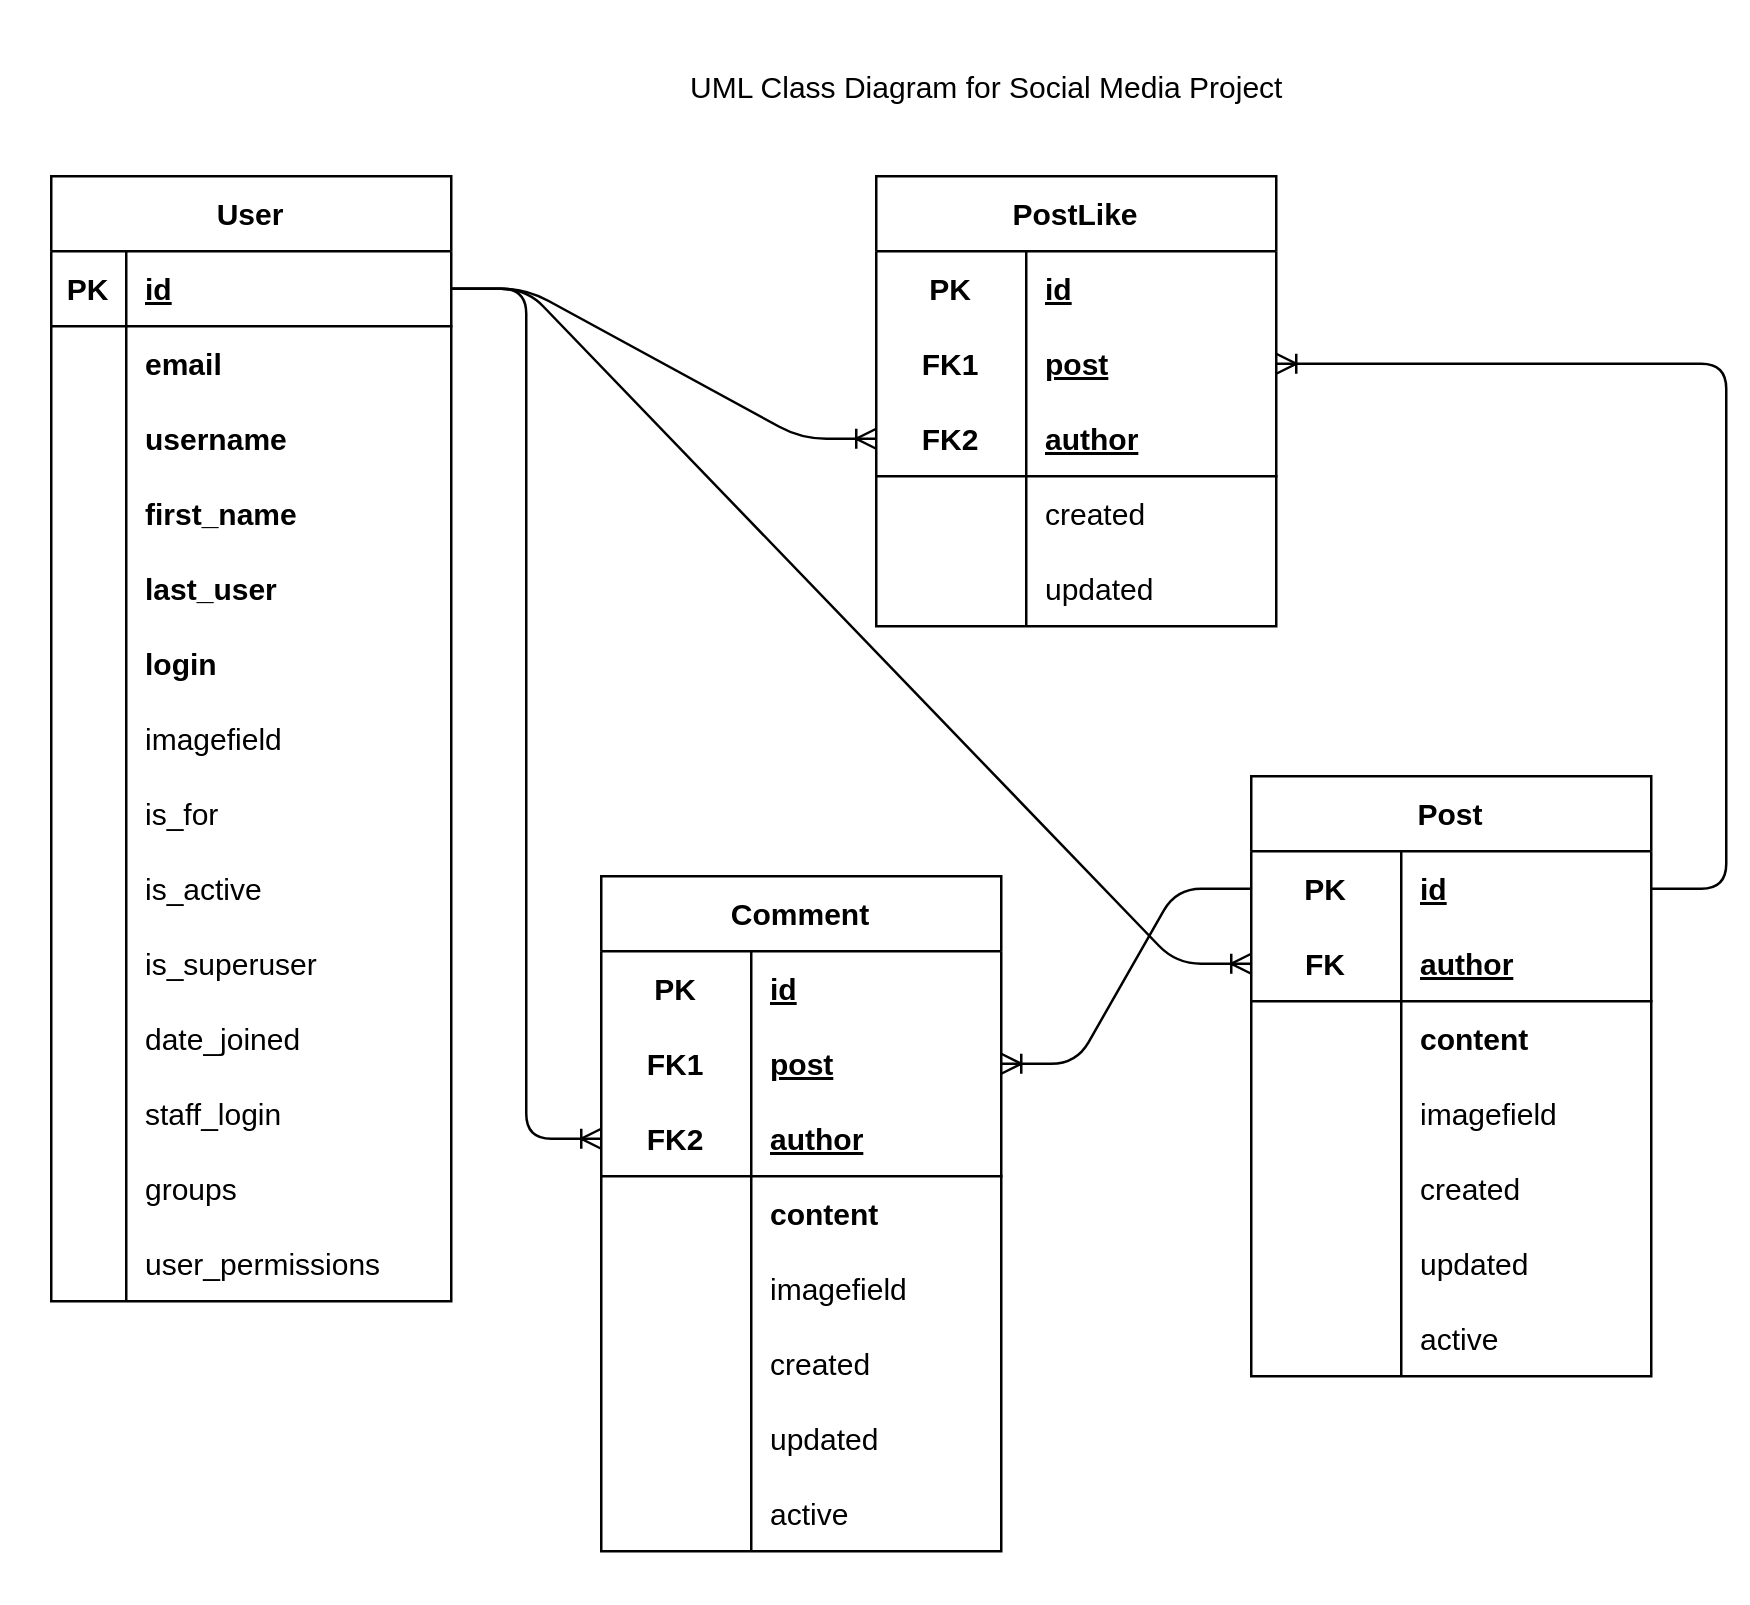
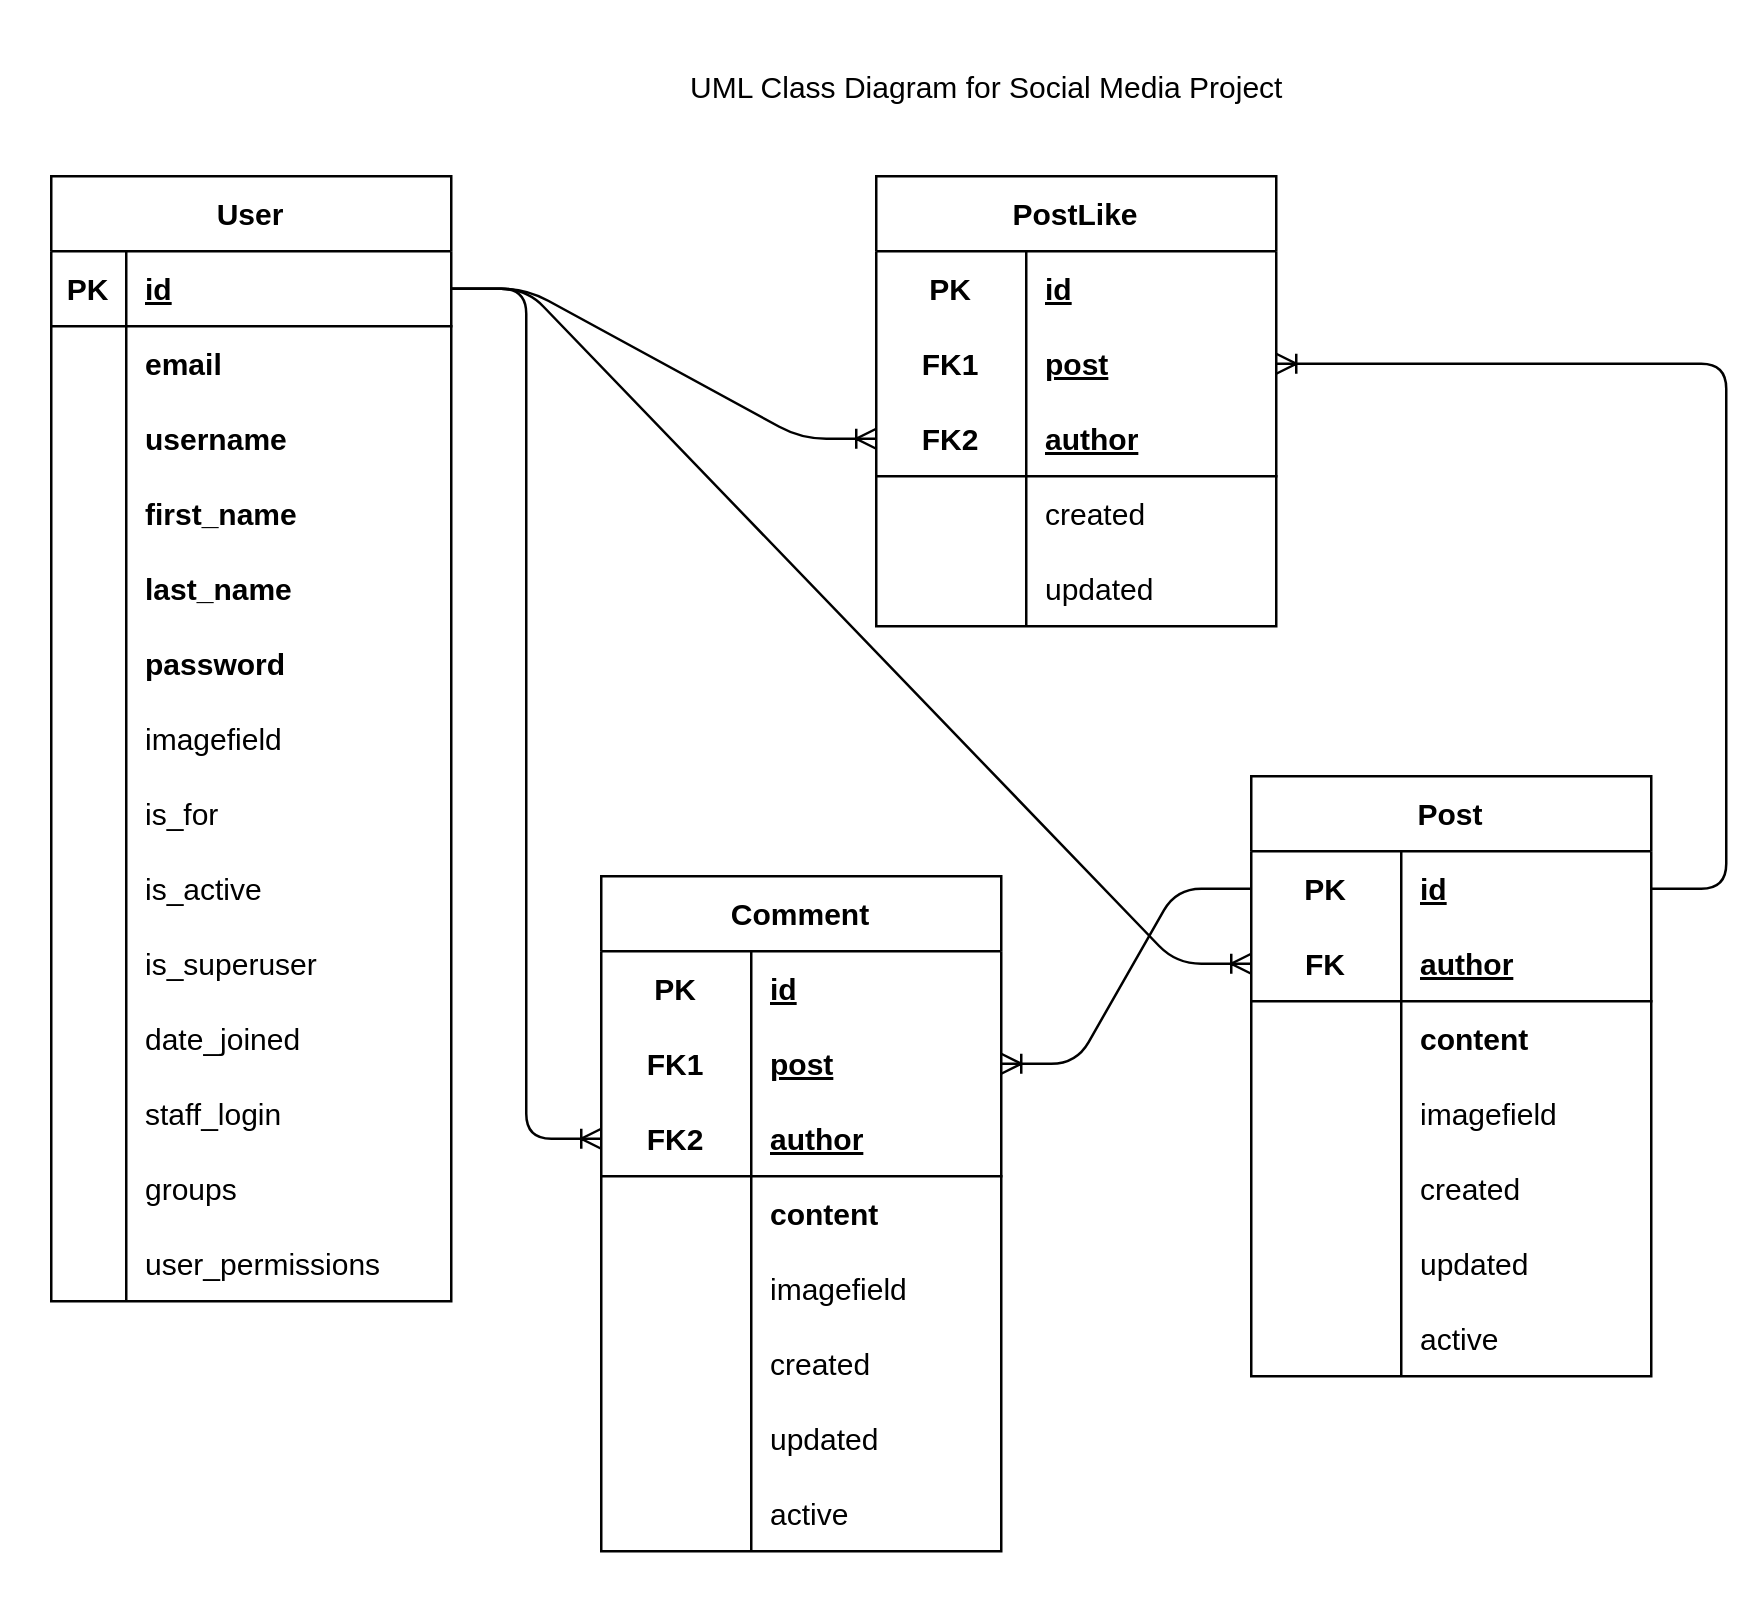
(217, 590) -> (217, 590)
(179, 665) -> (212, 665)
